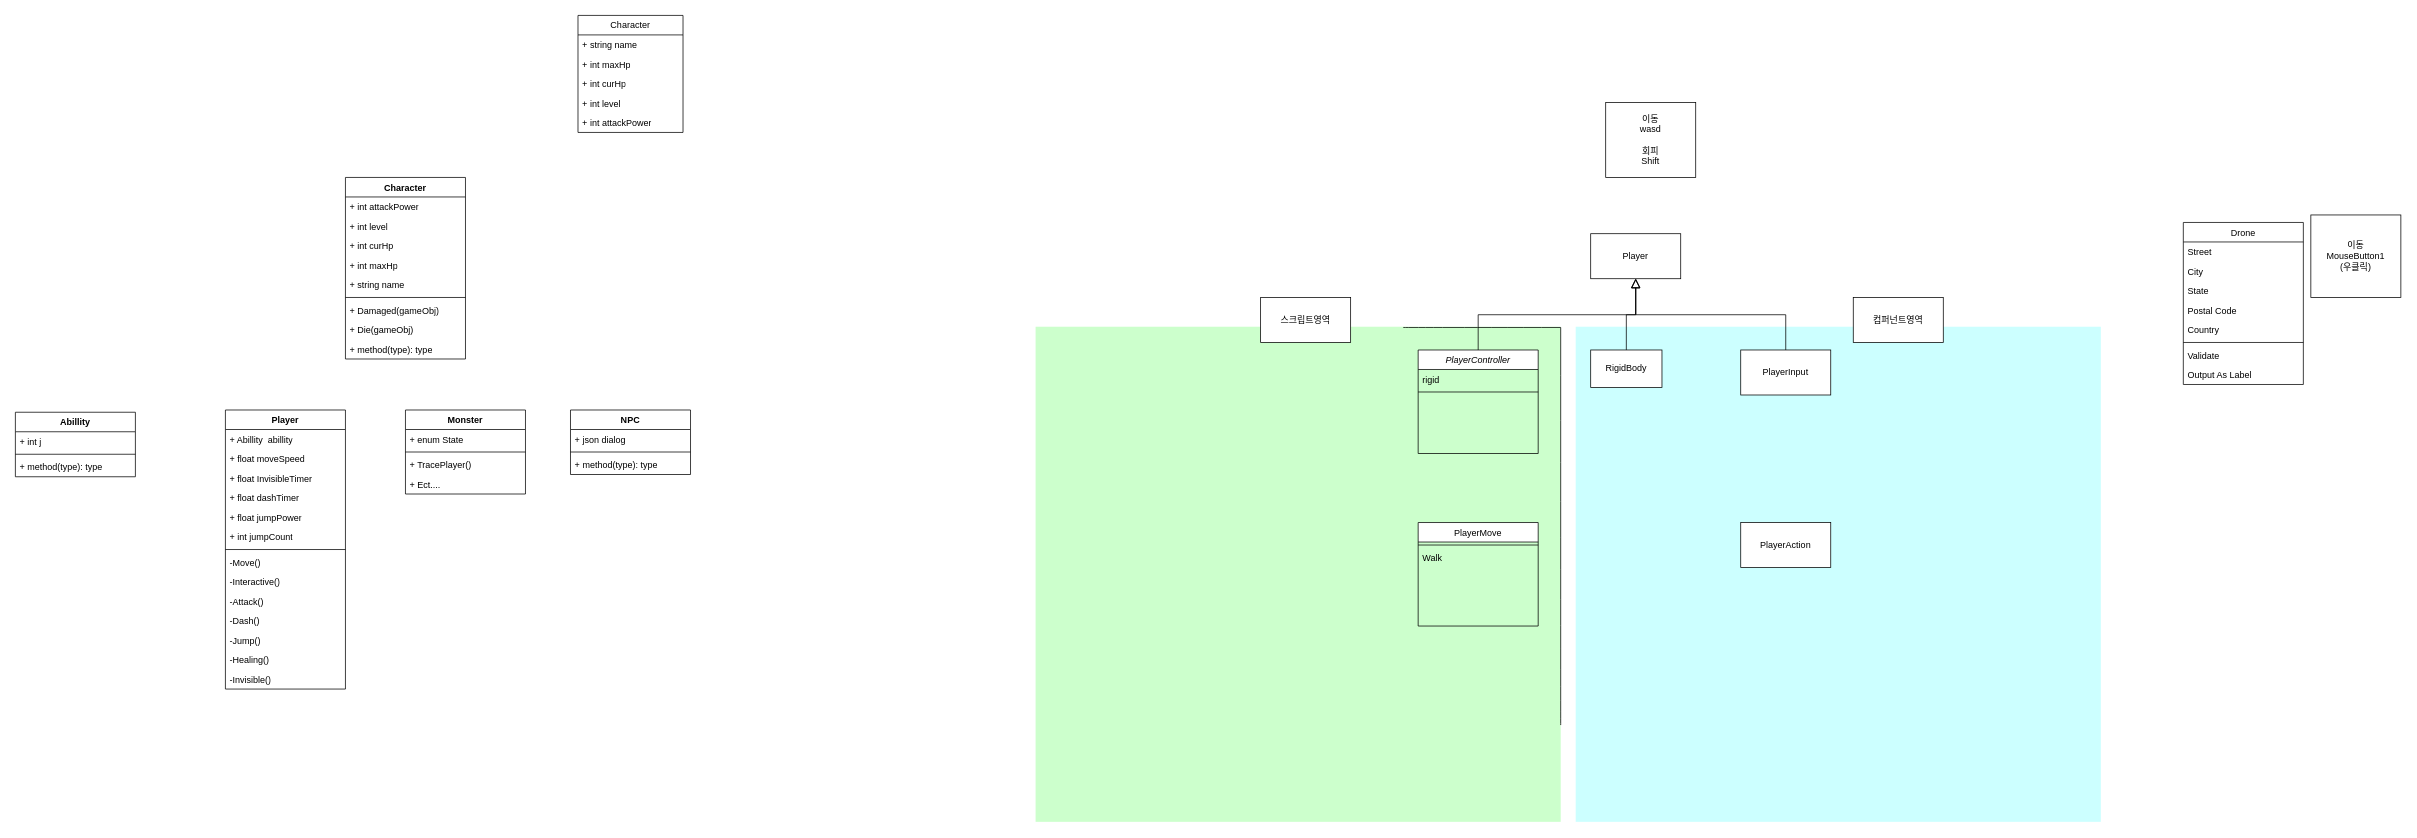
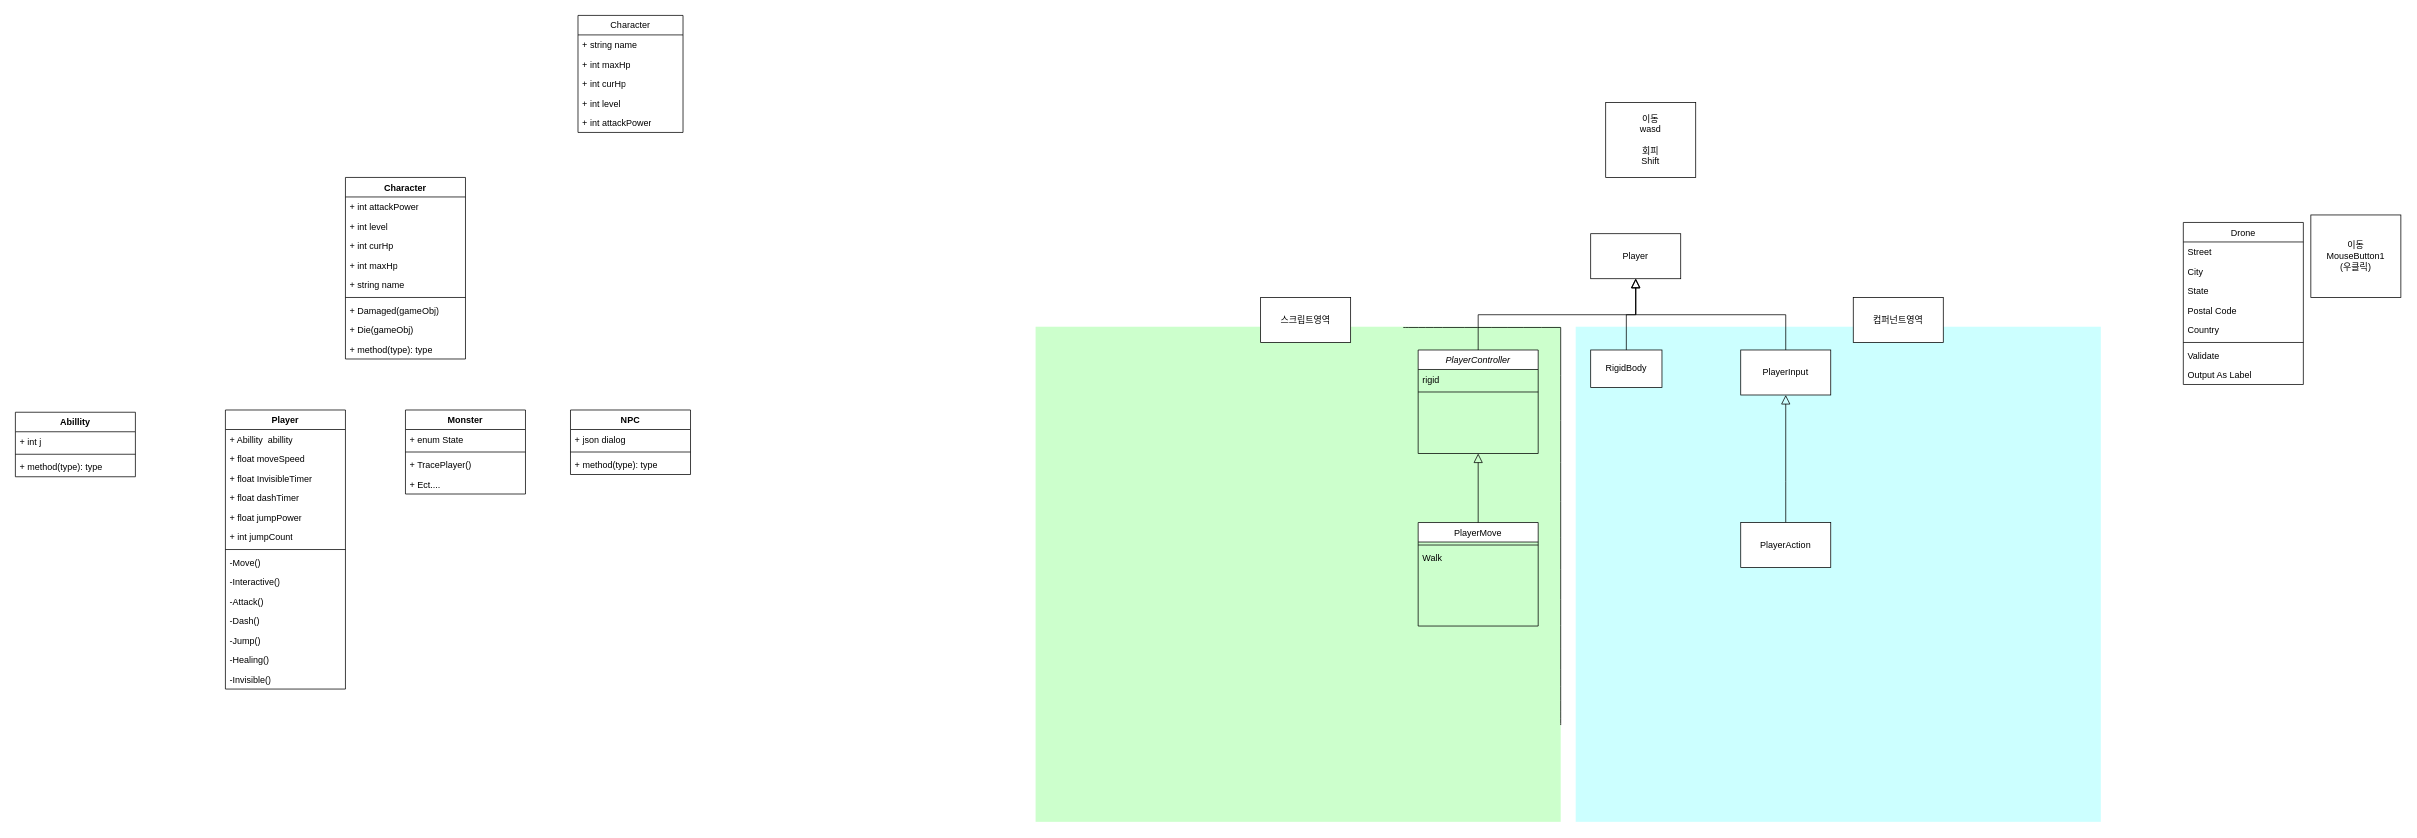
none -> (1785, 463)
none -> (1478, 493)
